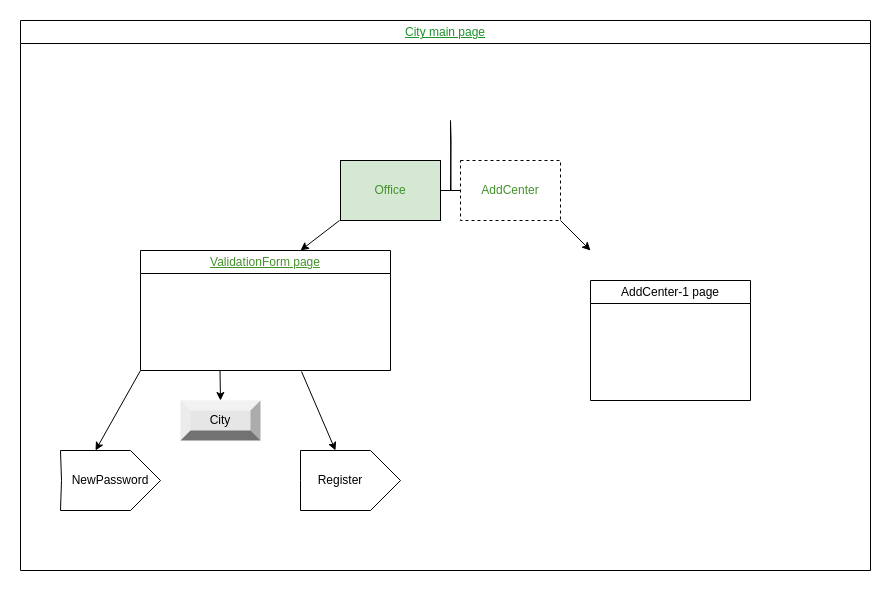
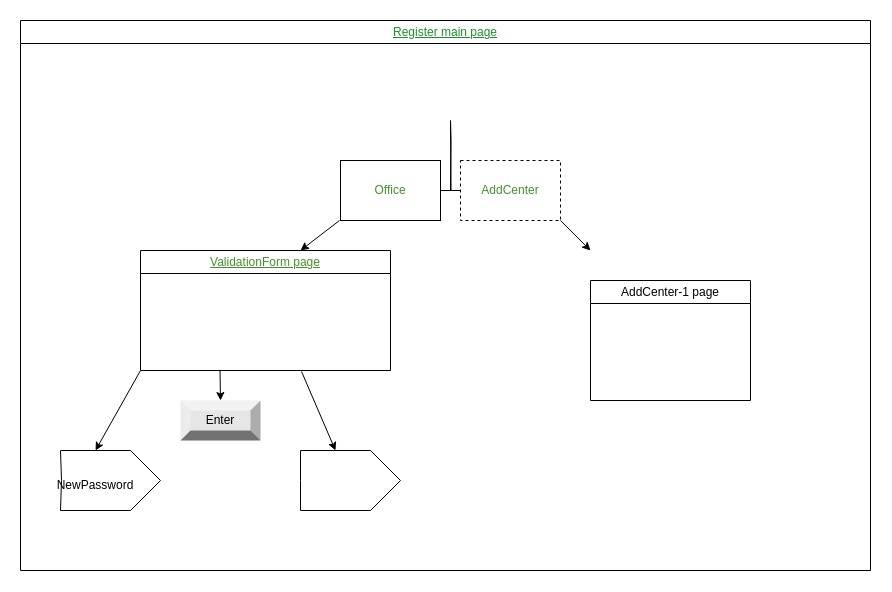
(446, 33) -> (446, 33)
(391, 191) -> (391, 191)
(221, 421) -> (221, 421)
(111, 481) -> (96, 486)
(341, 481) -> none
